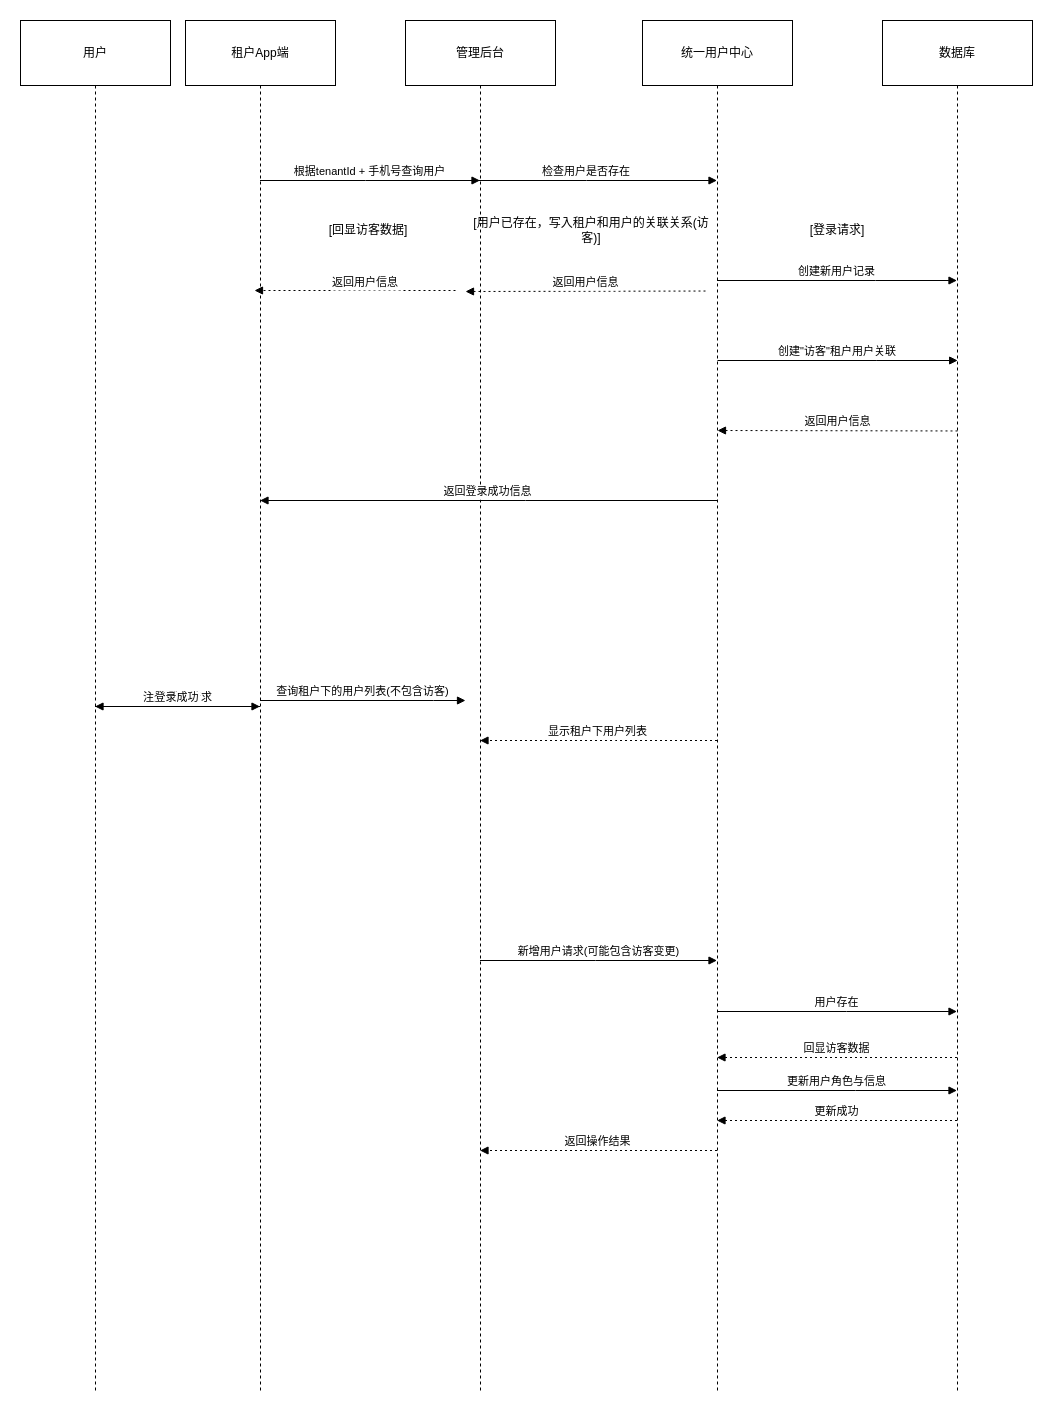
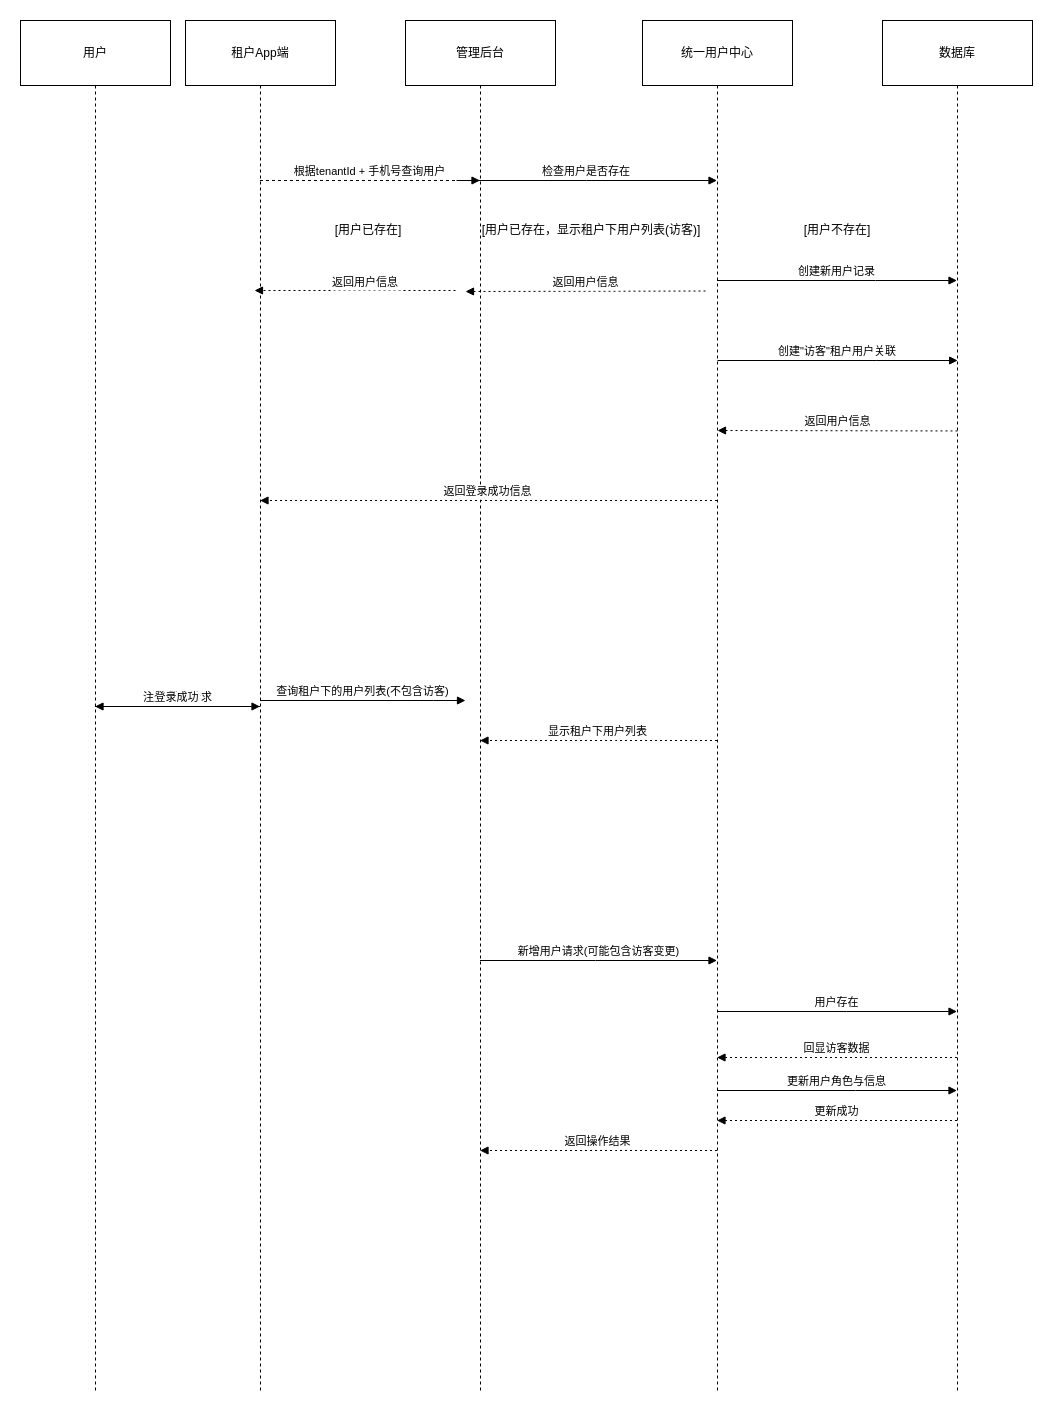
(358, 181) -> (358, 181)
(369, 231) -> (369, 231)
(592, 231) -> (592, 231)
(838, 231) -> (838, 231)
(491, 501) -> (491, 501)
